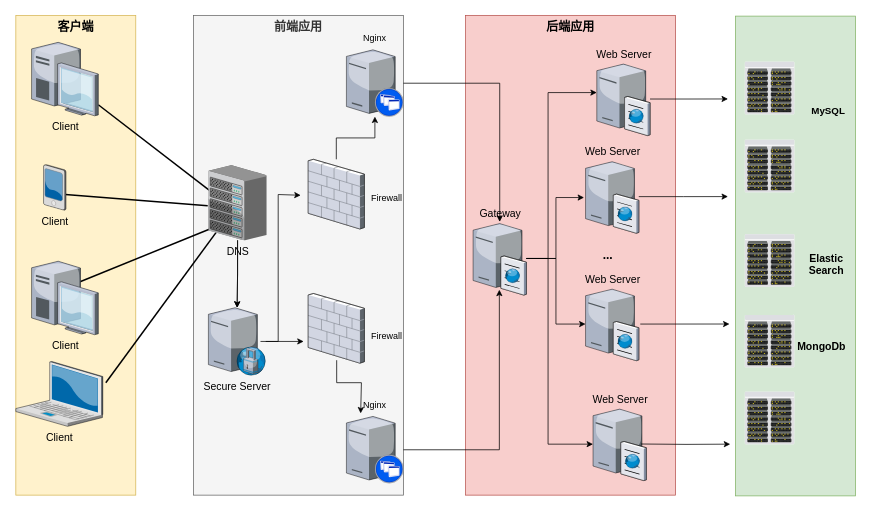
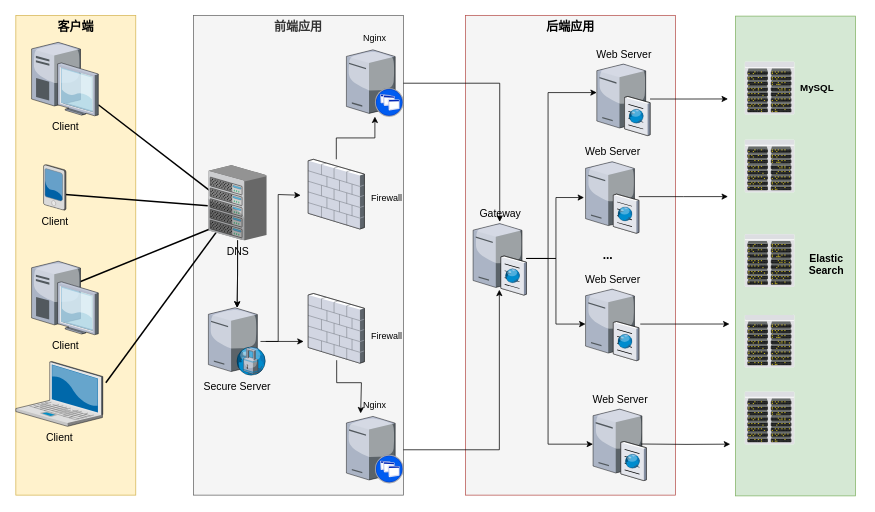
(828, 111) -> (817, 88)
(570, 255) -> (570, 255)
(821, 347) -> none
